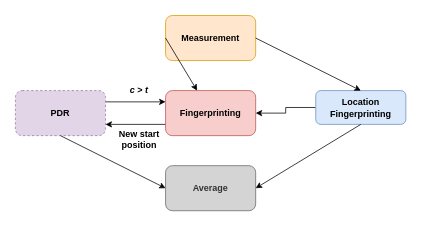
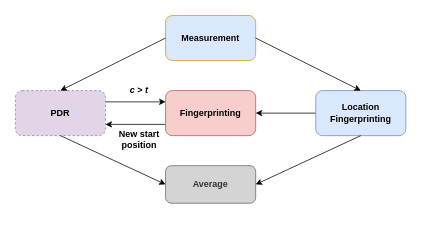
(210, 38) -> (210, 38)
(180, 62) -> (115, 63)
(360, 107) -> (360, 113)
(210, 188) -> (210, 184)
